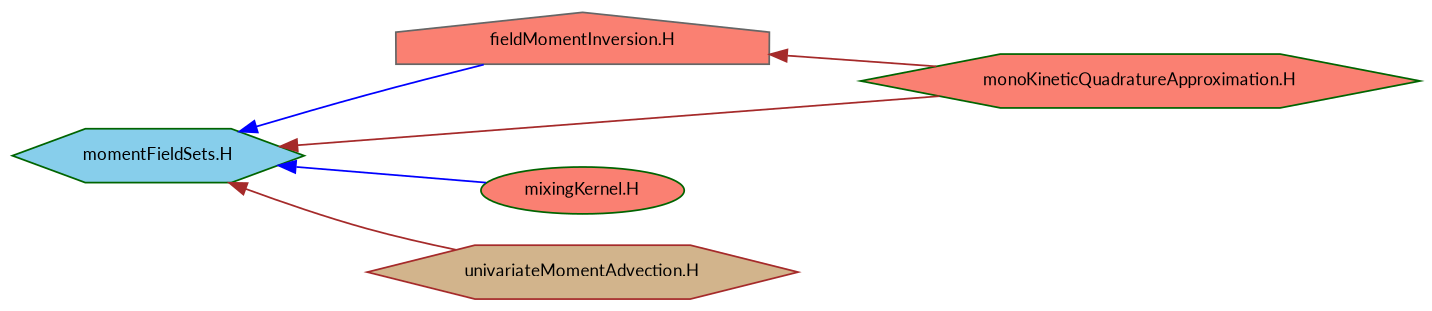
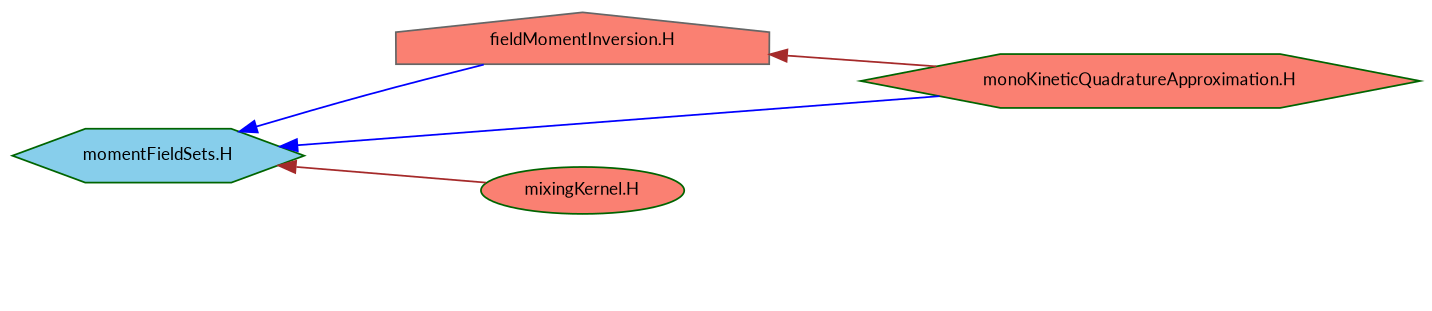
(619, 121) -> (619, 121)
(391, 175) -> (391, 175)
(583, 272) -> none
